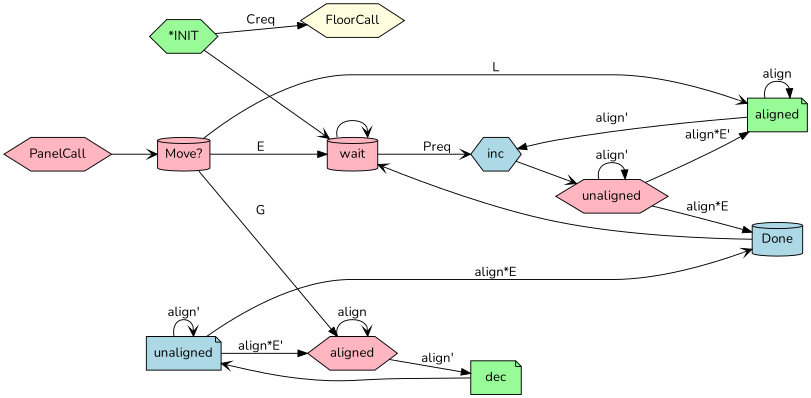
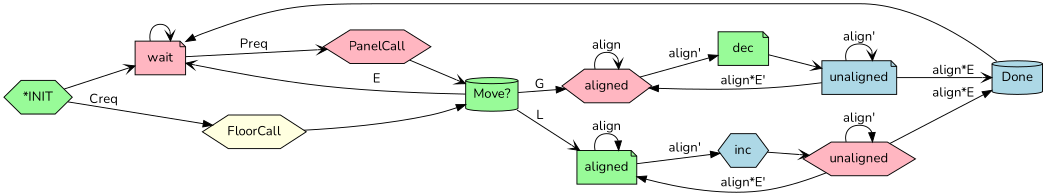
none -> (381, 123)
(184, 154) -> (492, 94)
(264, 154) -> (330, 87)
(352, 154) -> (160, 58)
(419, 154) -> (252, 53)
(565, 223) -> (600, 4)
